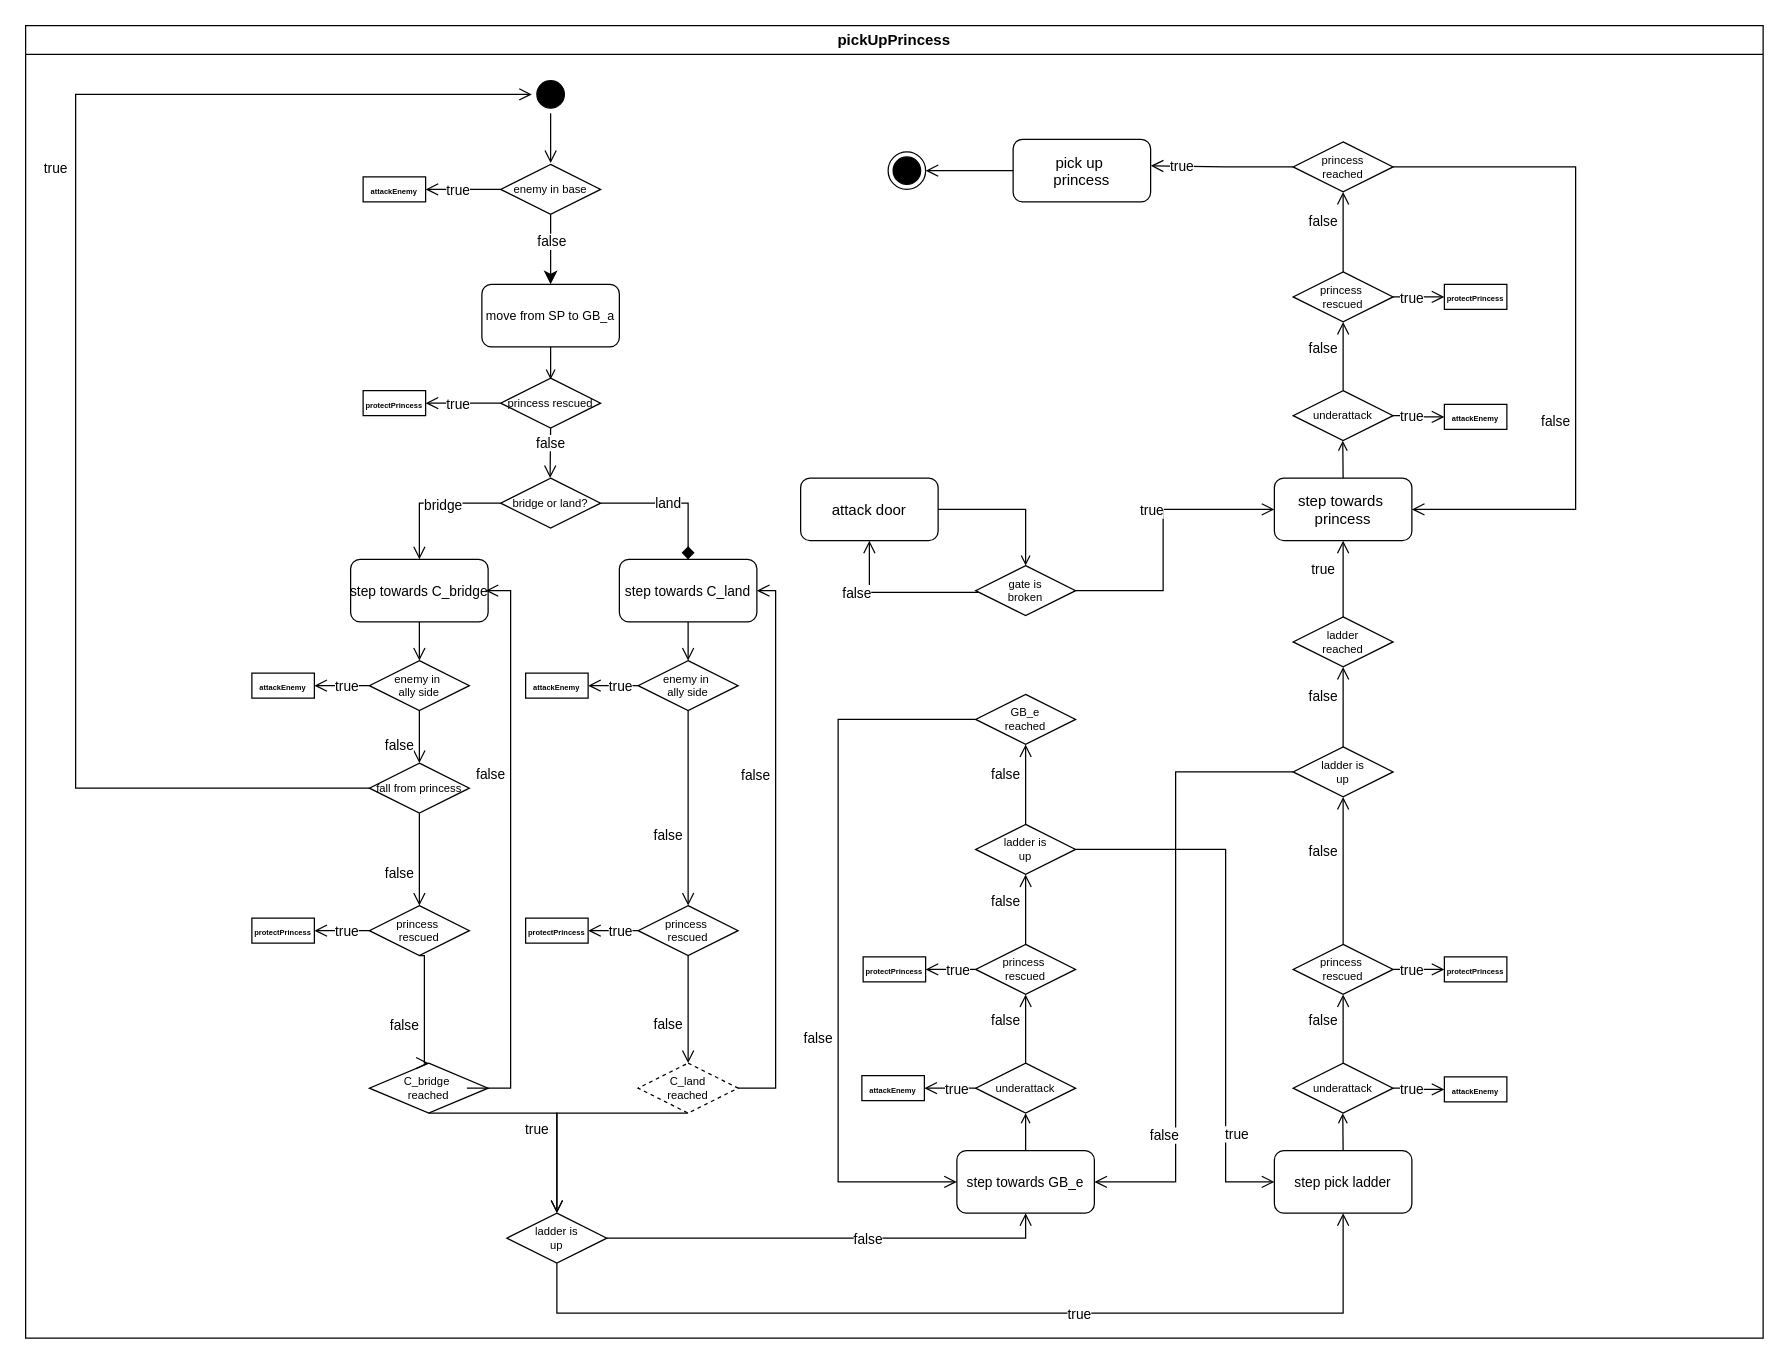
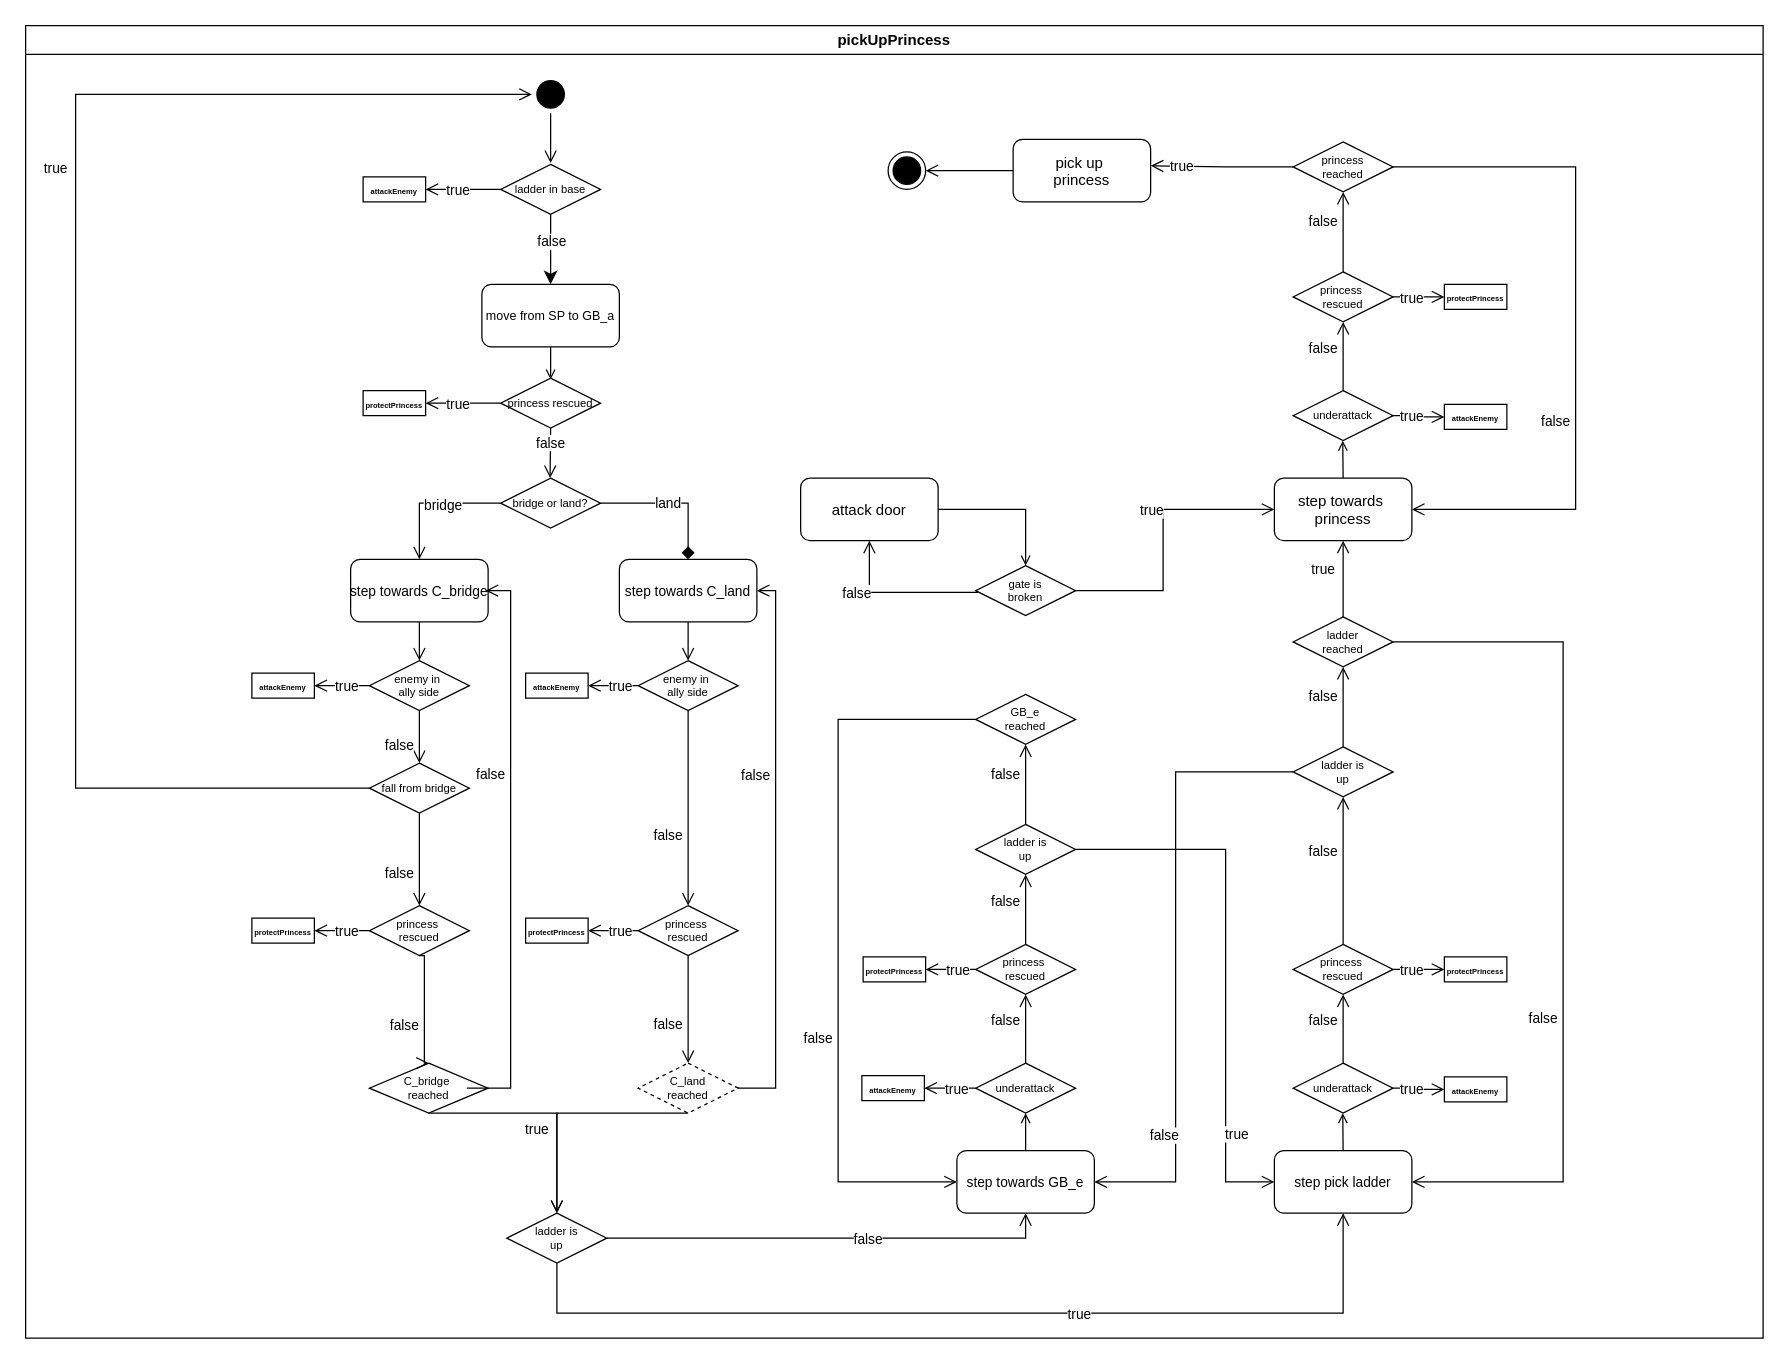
(550, 189) -> (550, 189)
(419, 788) -> (419, 788)
none -> (1563, 901)
